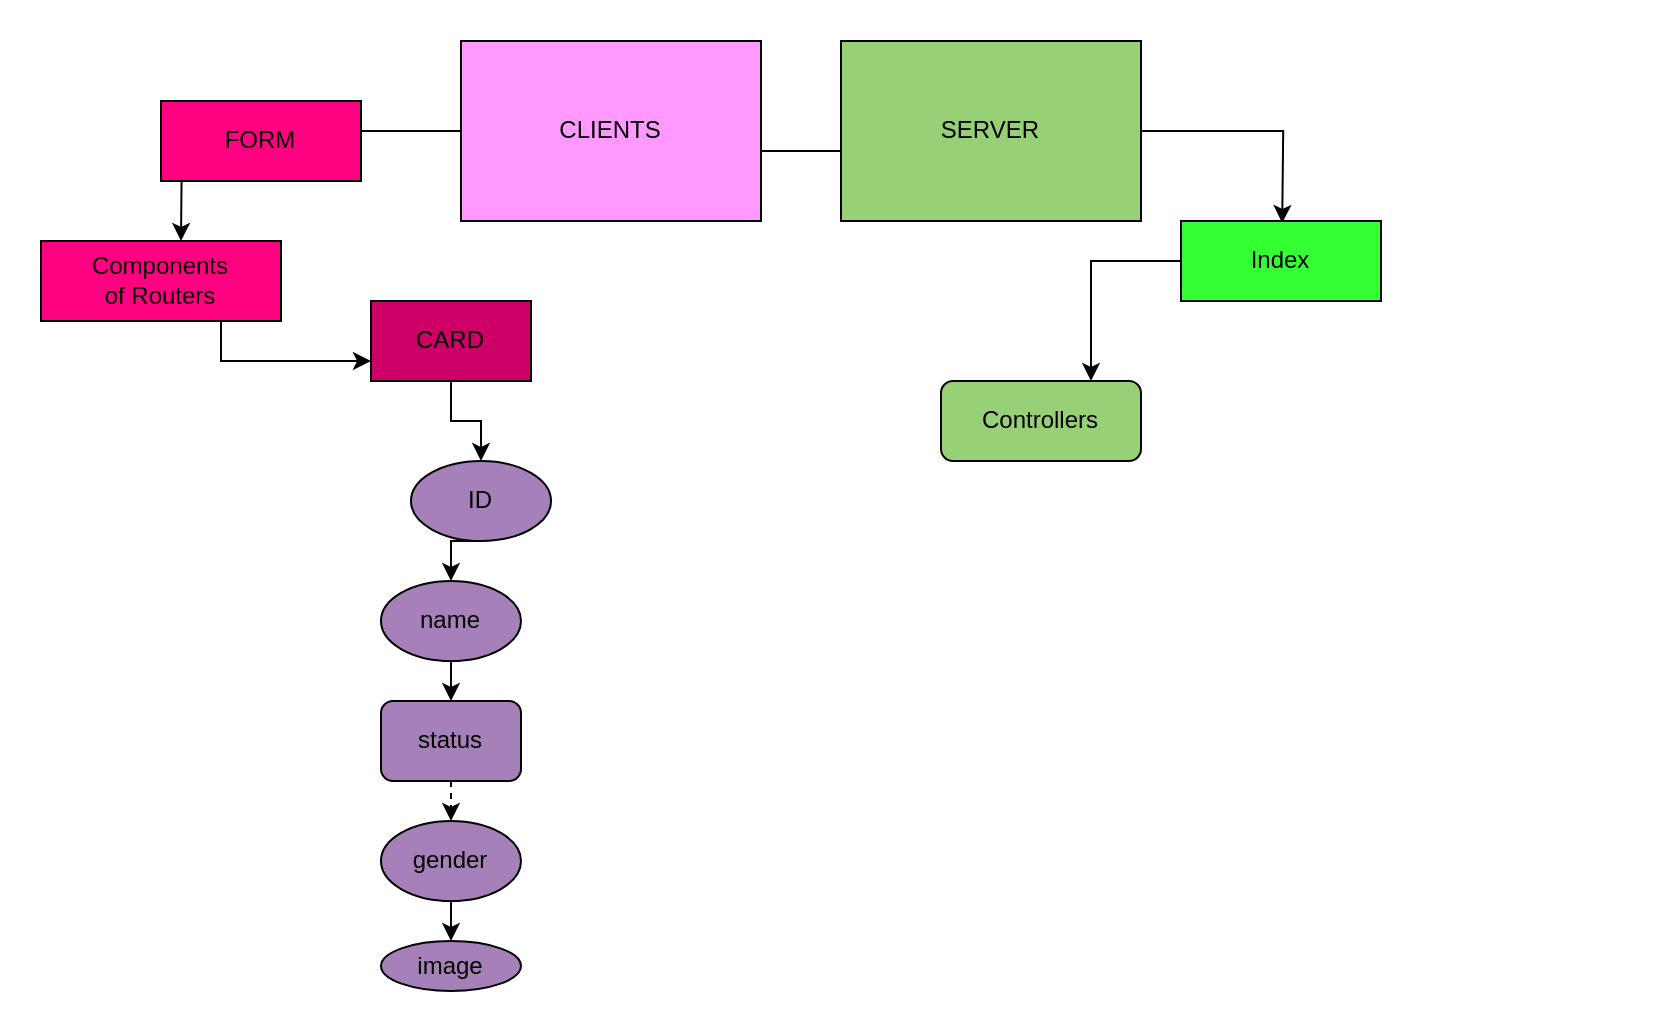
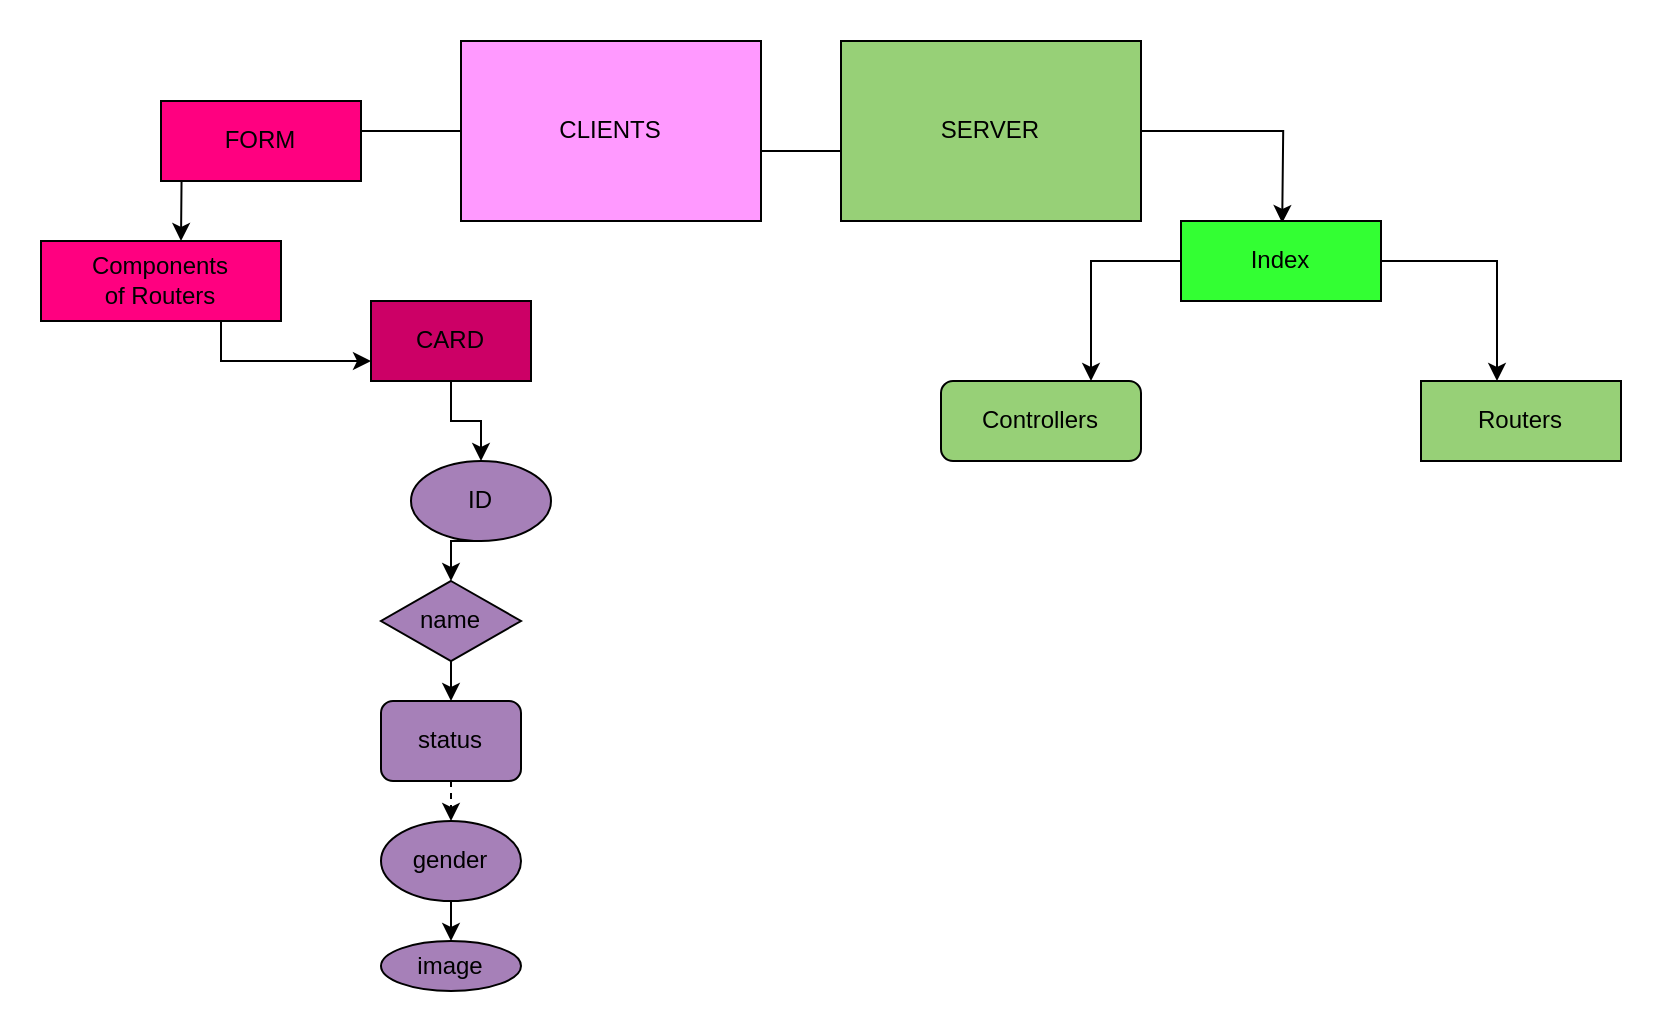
none -> (1492, 261)
none -> (1521, 421)
(451, 621) -> (451, 621)
